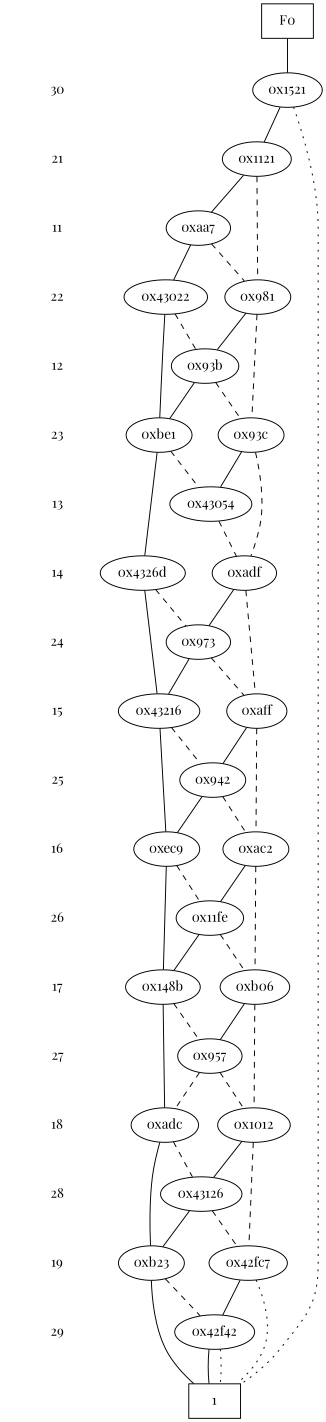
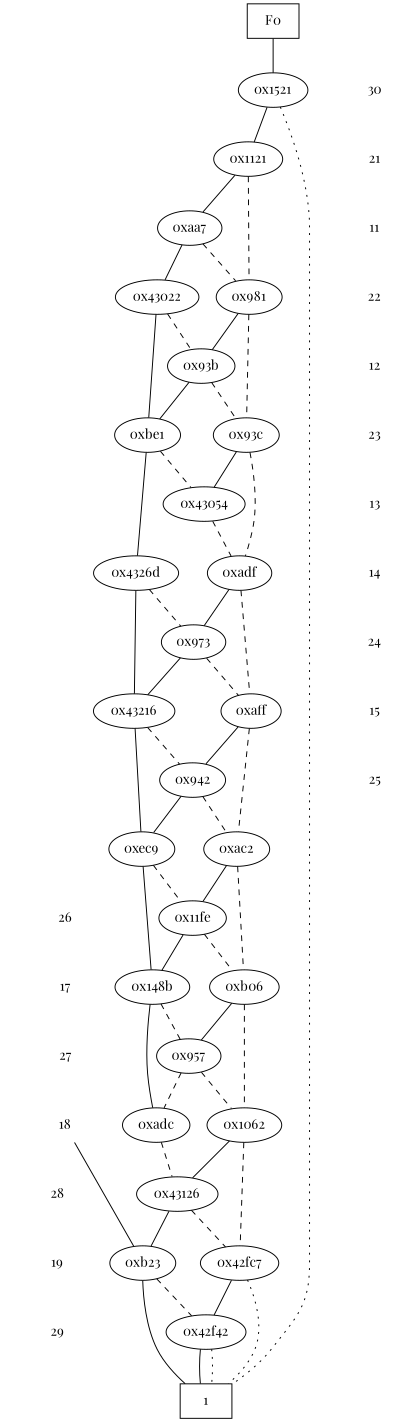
(58, 849) -> none
(254, 1125) -> (244, 1125)
(151, 1194) -> (104, 1194)
